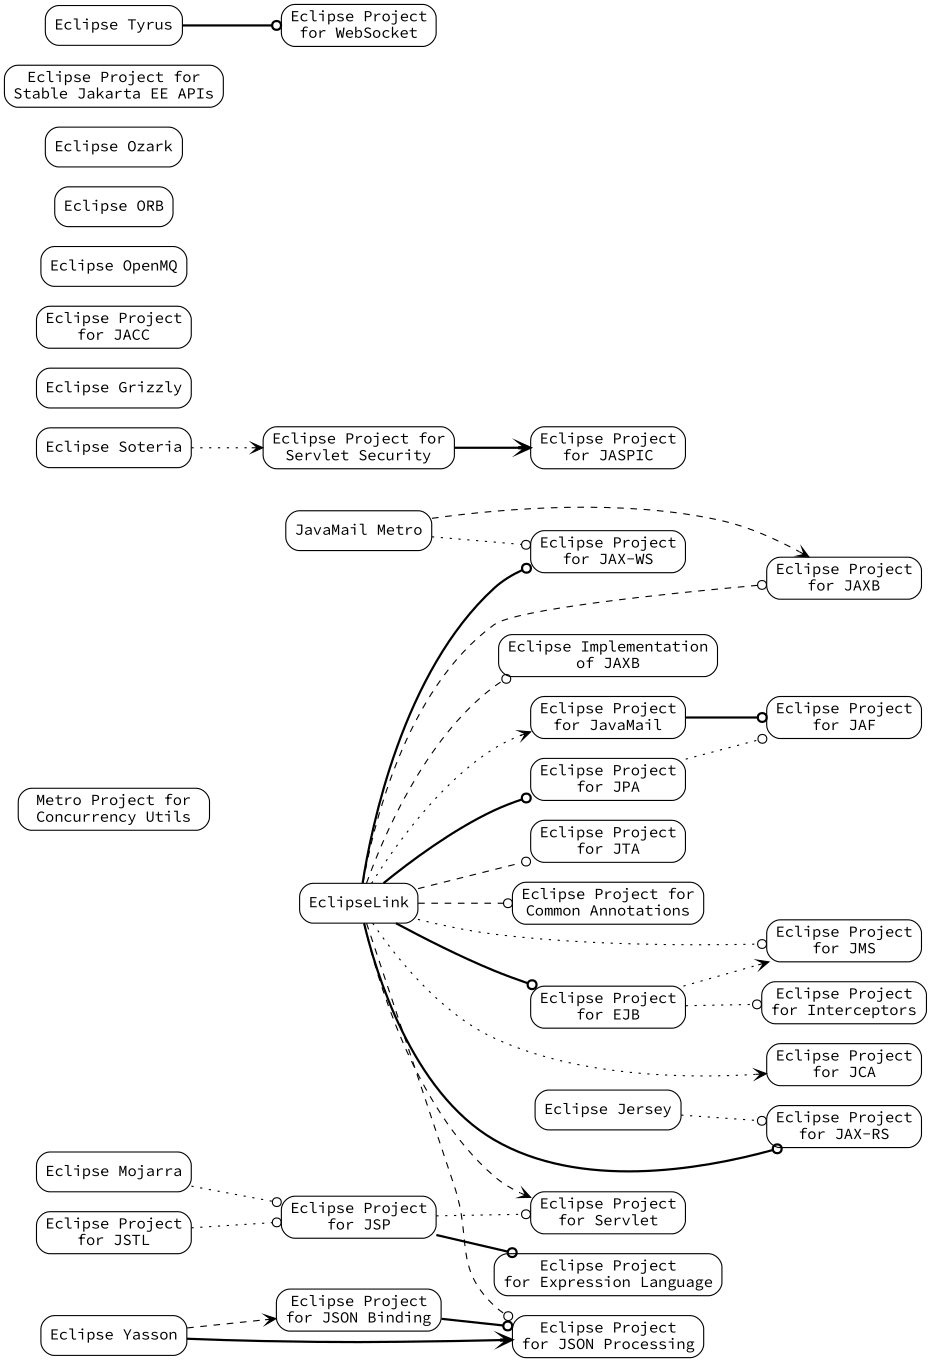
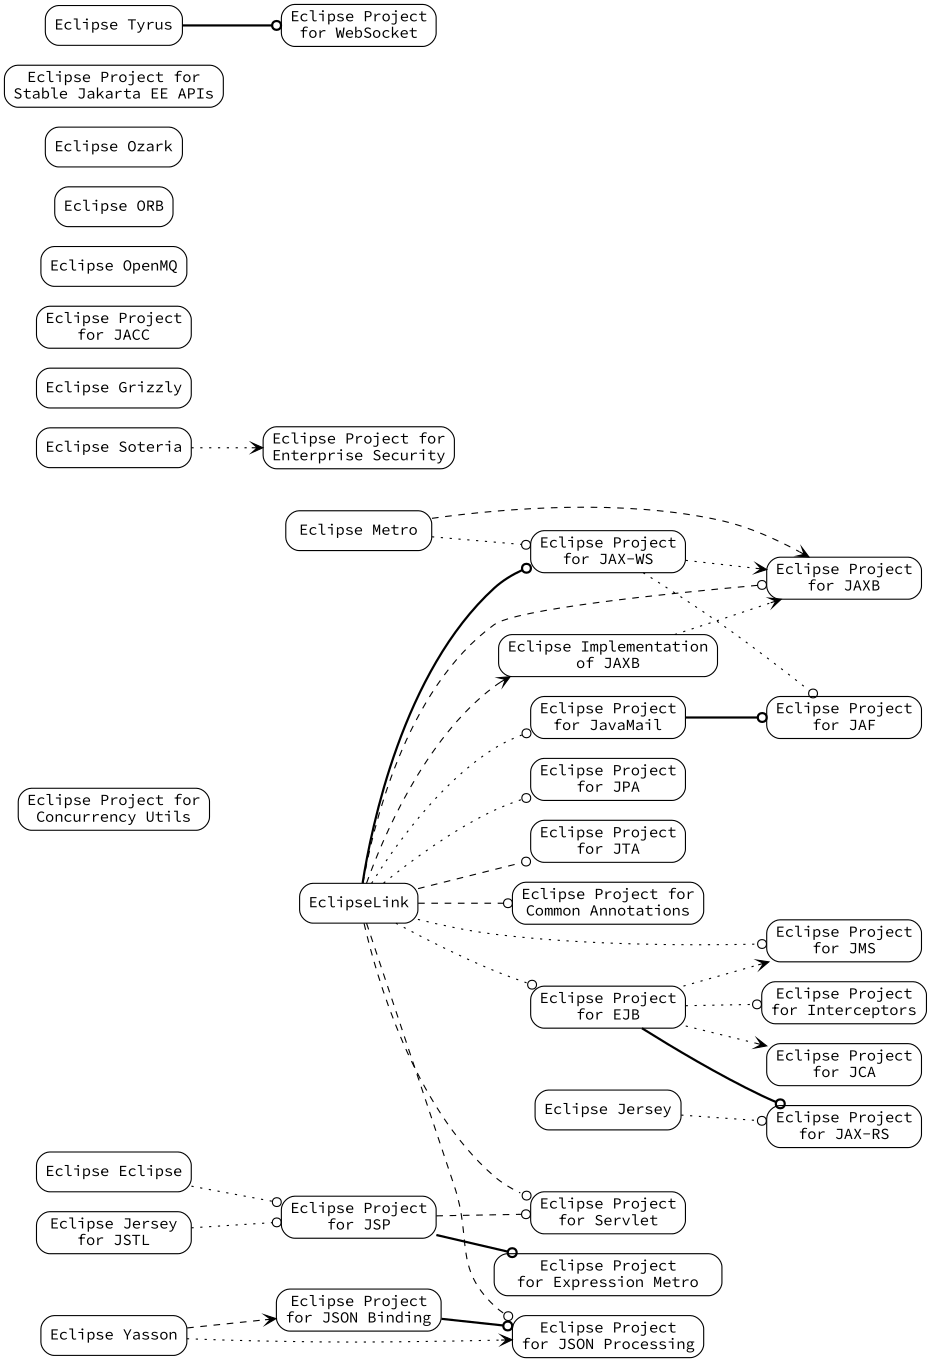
(359, 448) -> (359, 448)
(608, 448) -> none
(359, 531) -> (359, 531)
none -> (721, 564)
none -> (725, 618)
(722, 750) -> (728, 629)
(420, 772) -> (420, 772)
(436, 798) -> (436, 798)
(114, 809) -> (114, 809)
(449, 835) -> (449, 835)
(461, 956) -> (461, 956)
(540, 1055) -> (721, 1035)
(434, 1101) -> (434, 1101)
(506, 1145) -> (708, 1067)
(114, 1172) -> (114, 1172)
(479, 1215) -> (479, 1215)
(114, 1233) -> (114, 1233)
(608, 1275) -> (608, 1275)
(344, 1342) -> (344, 1342)
